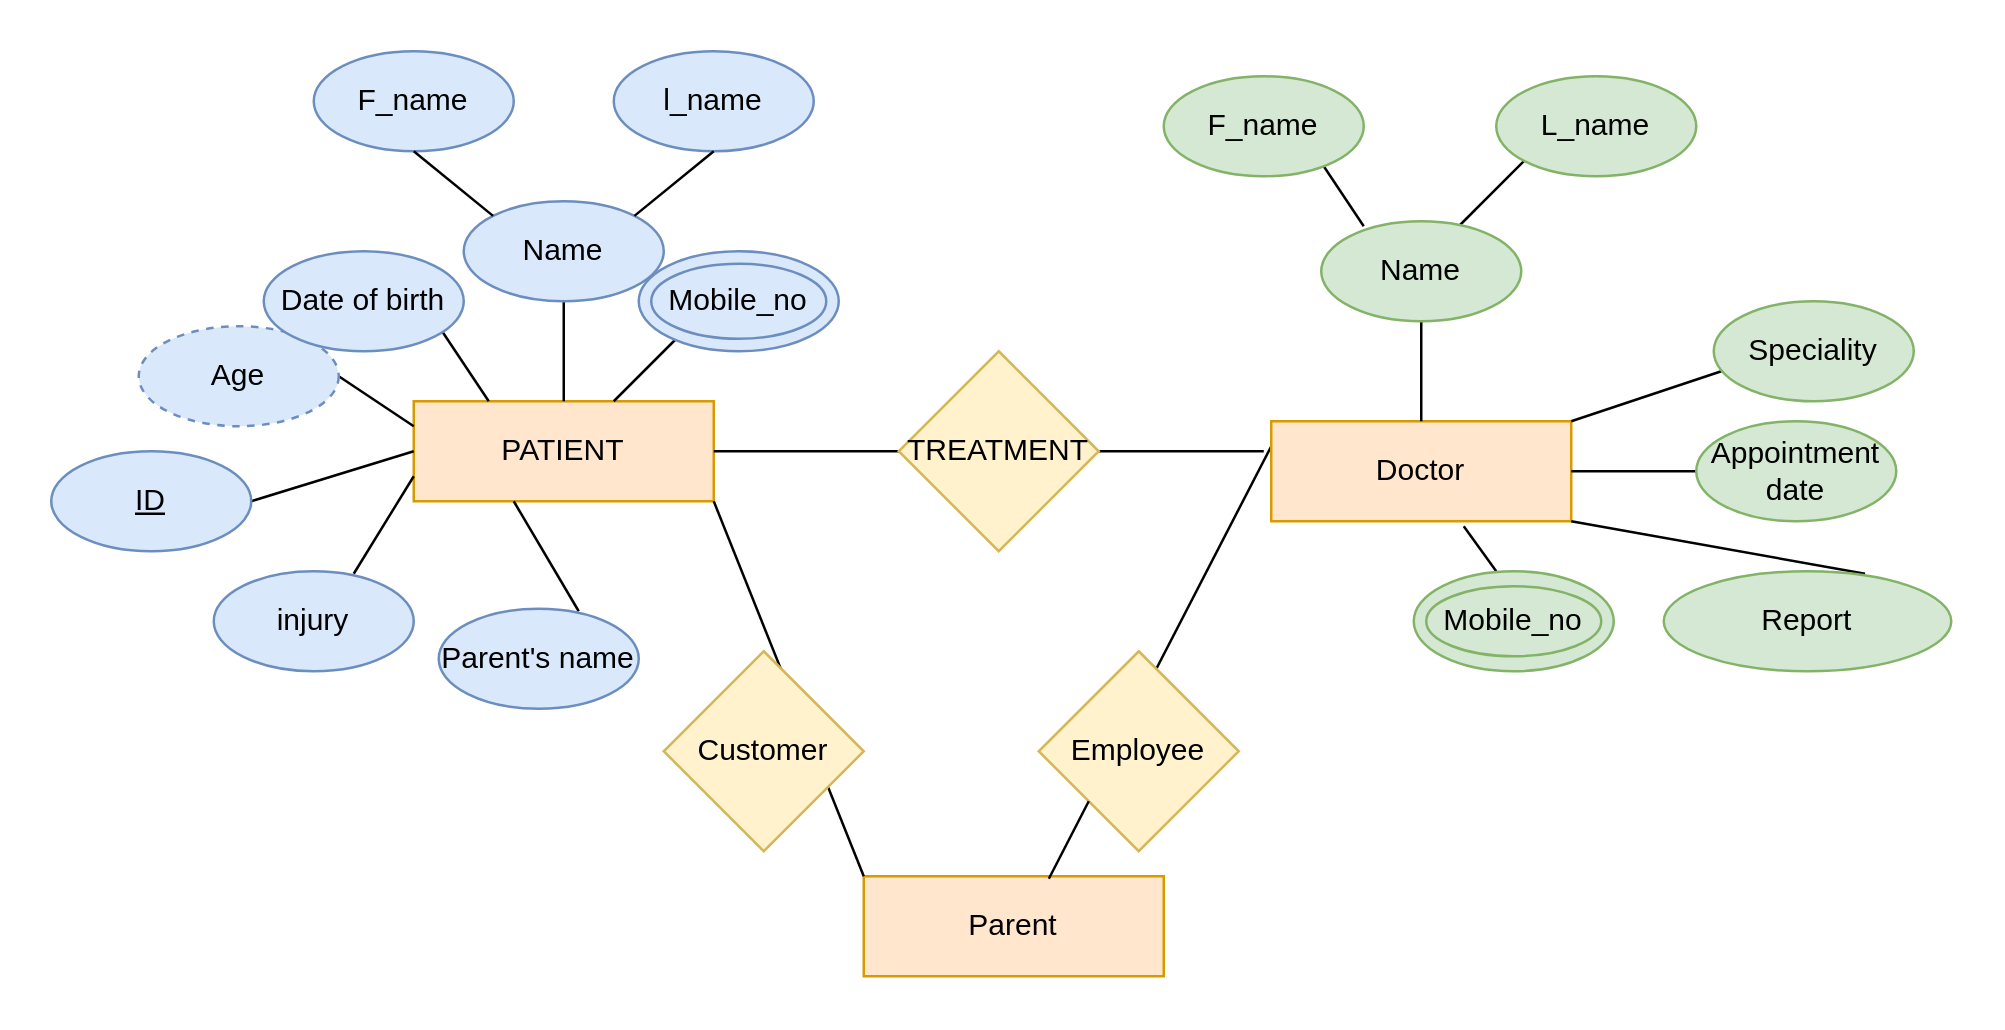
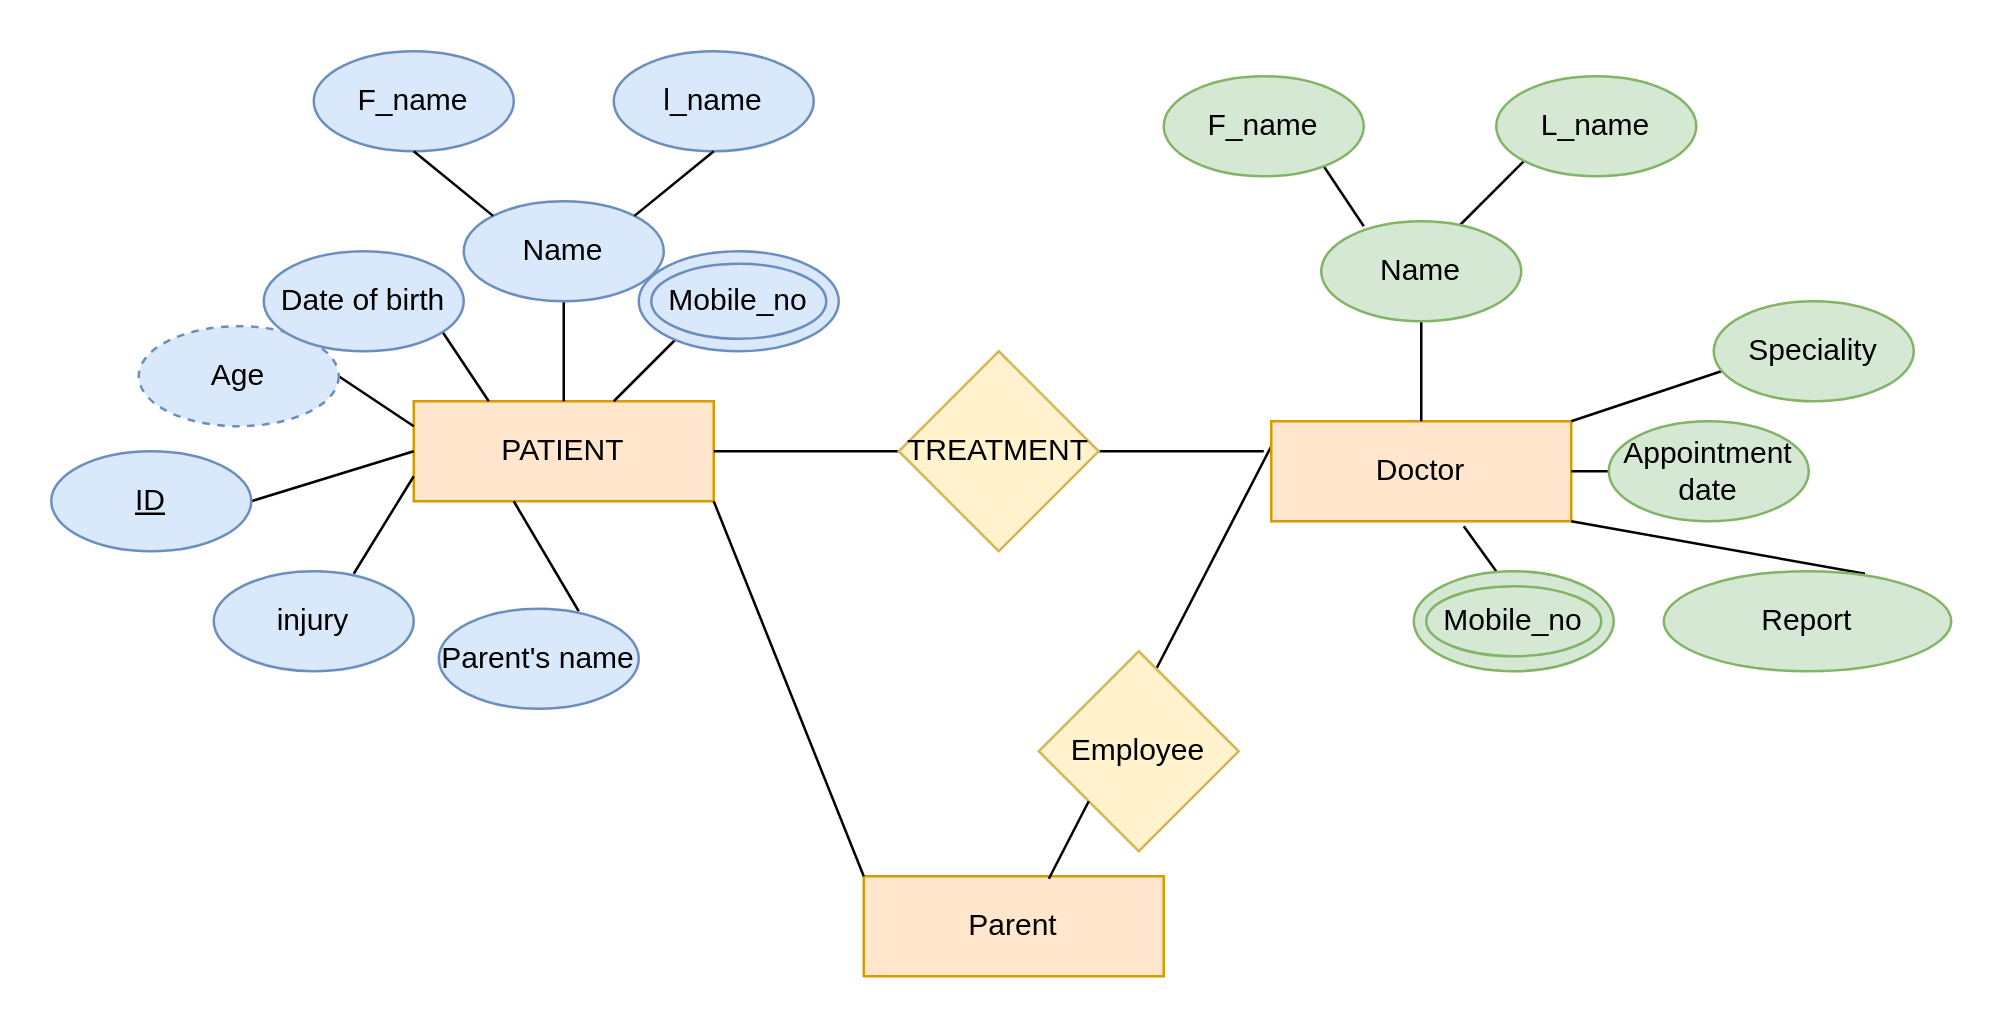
(1796, 471) -> (1709, 471)
(764, 751) -> none
